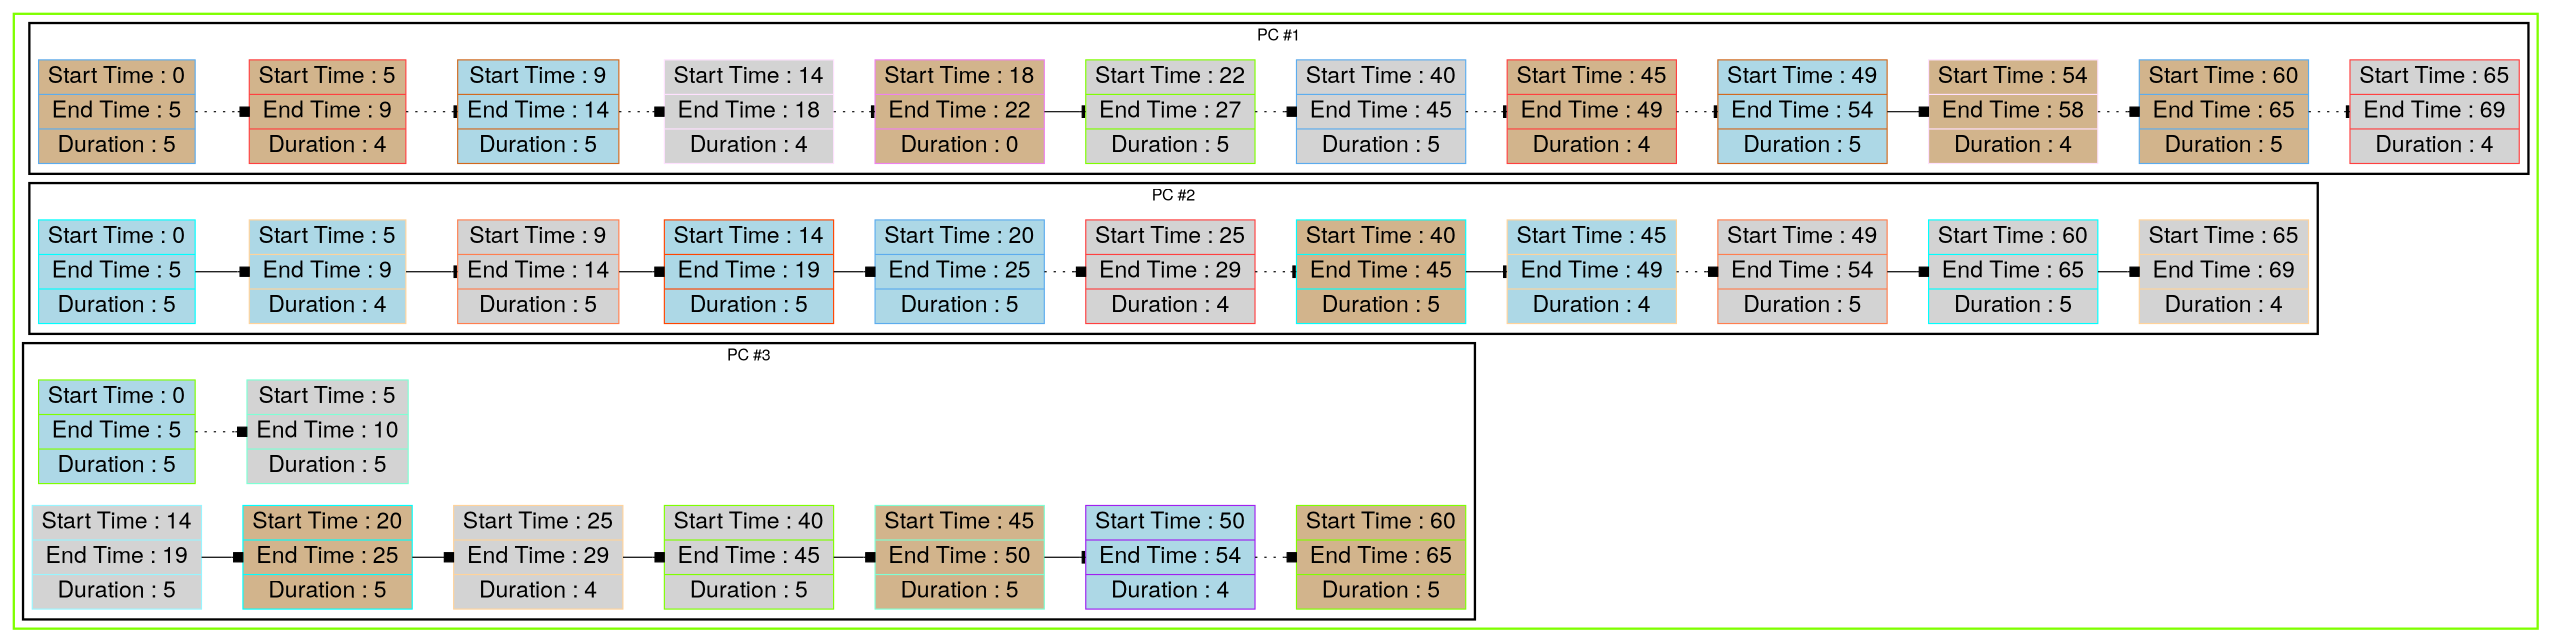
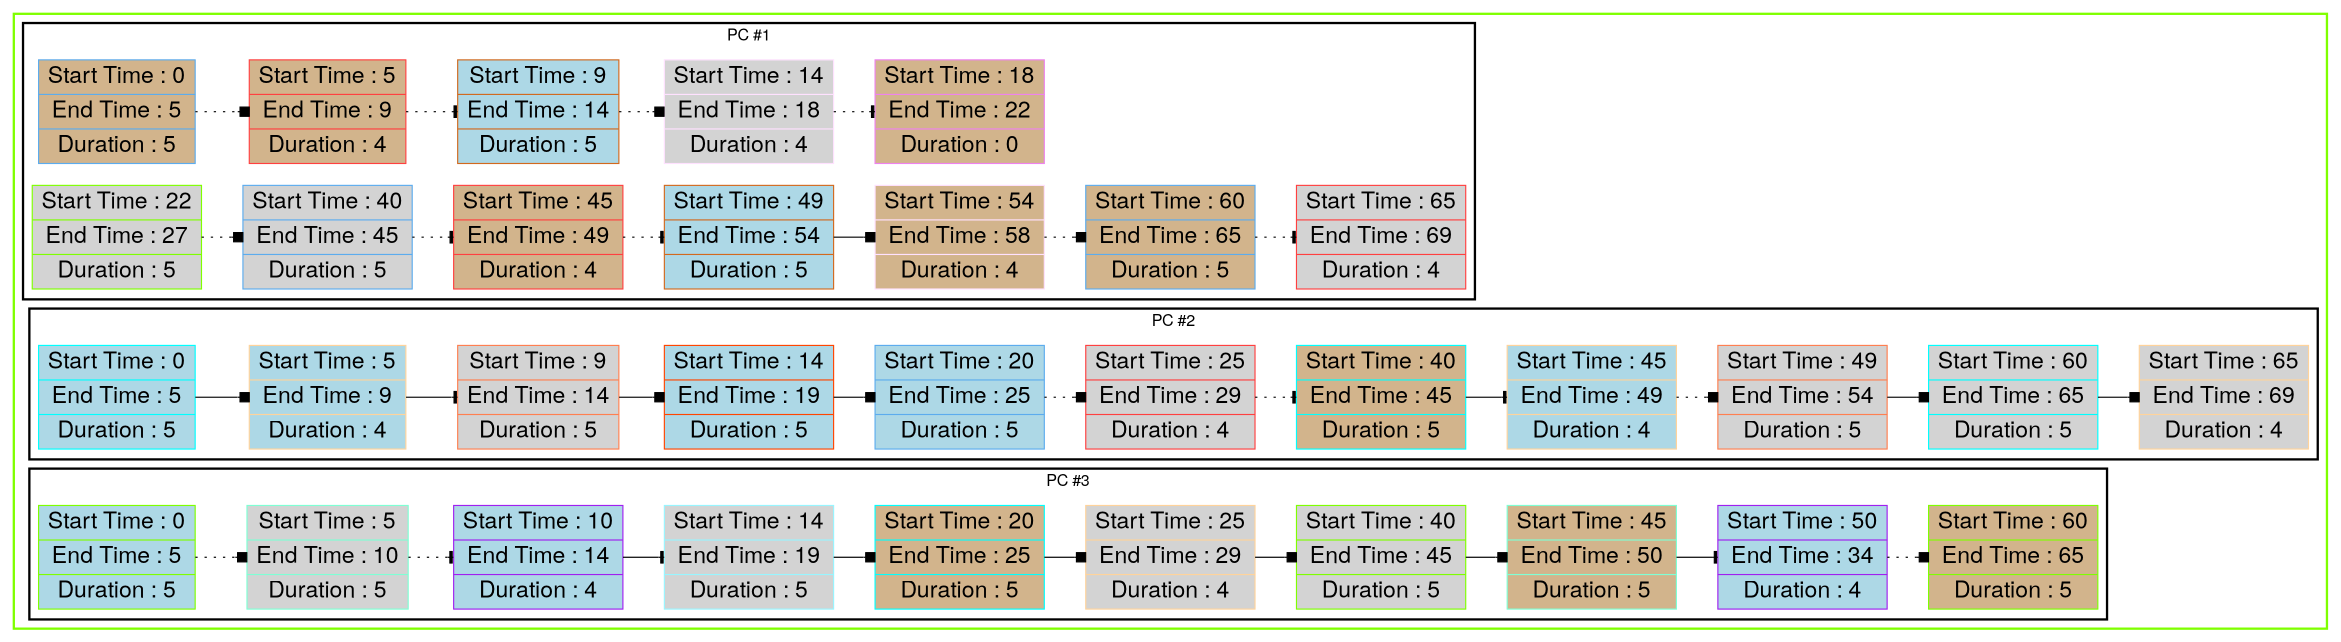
(1062, 112) -> none
(1170, 556) -> (1802, 556)
none -> (538, 557)
